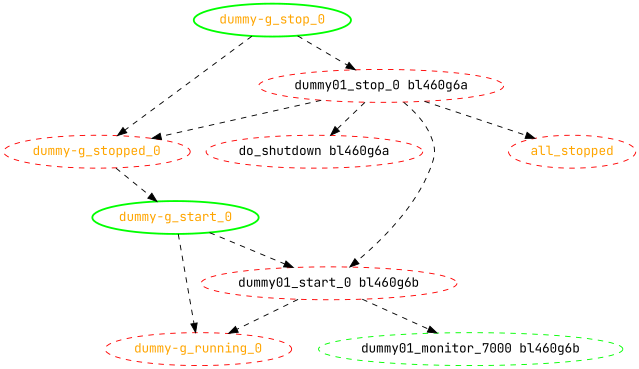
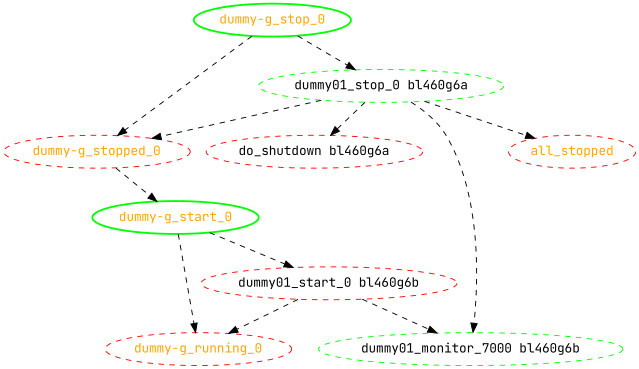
(381, 86) -> (381, 86)
(421, 187) -> (470, 203)
